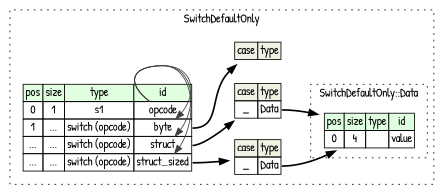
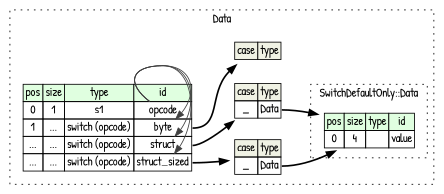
(222, 19) -> (222, 19)
